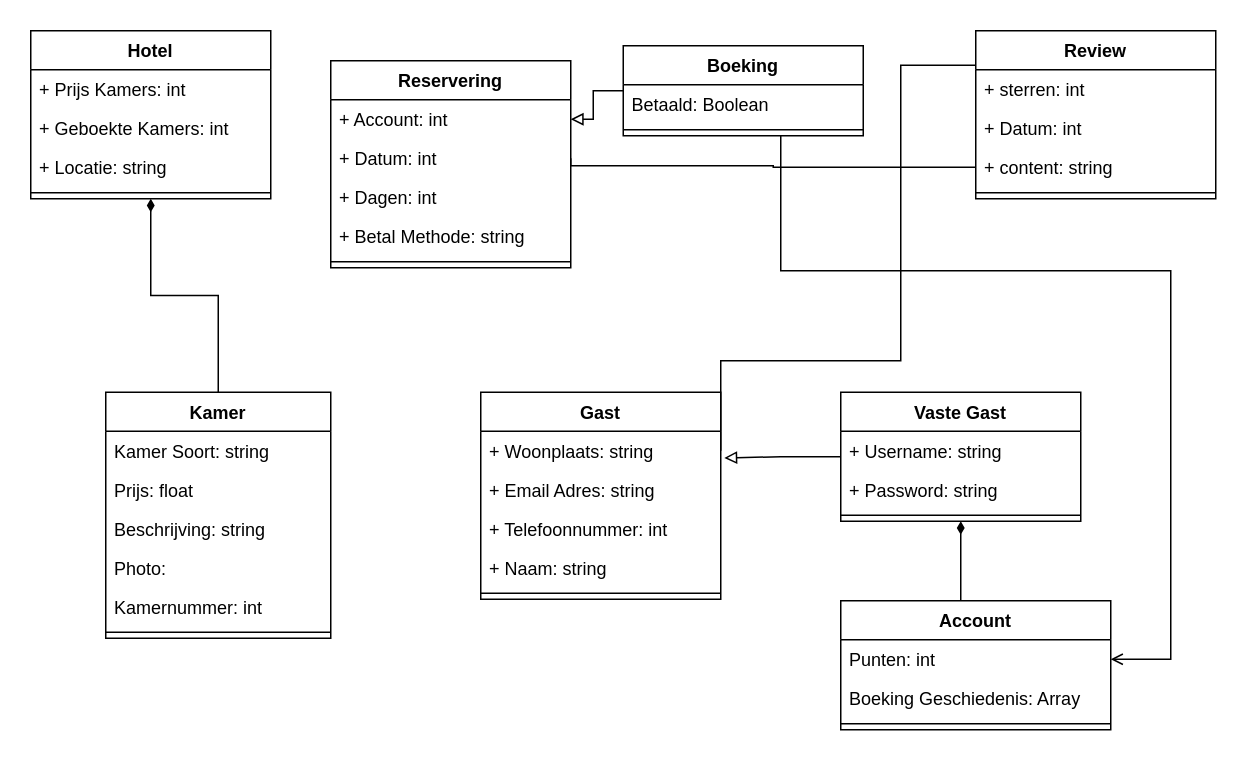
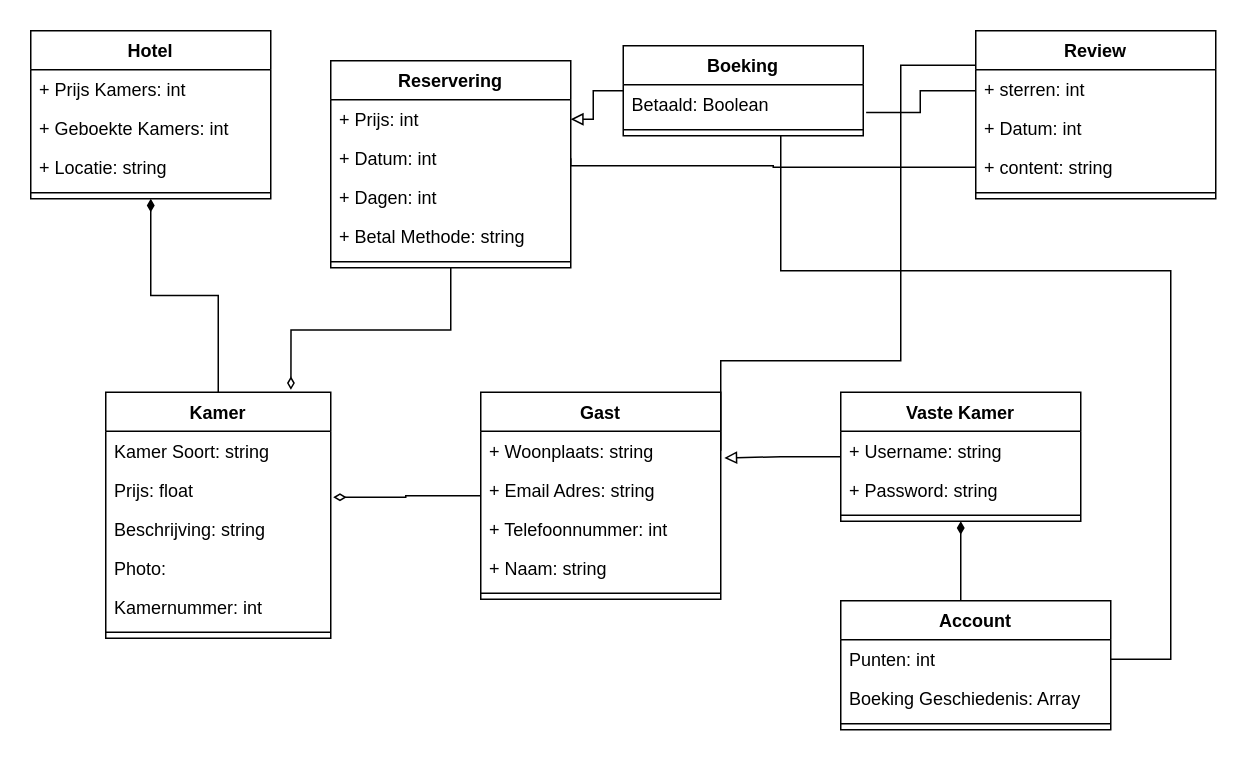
none -> (920, 102)
(400, 120) -> (388, 120)
none -> (377, 330)
(960, 413) -> (960, 413)
none -> (412, 496)
(1117, 659) -> (1116, 659)
